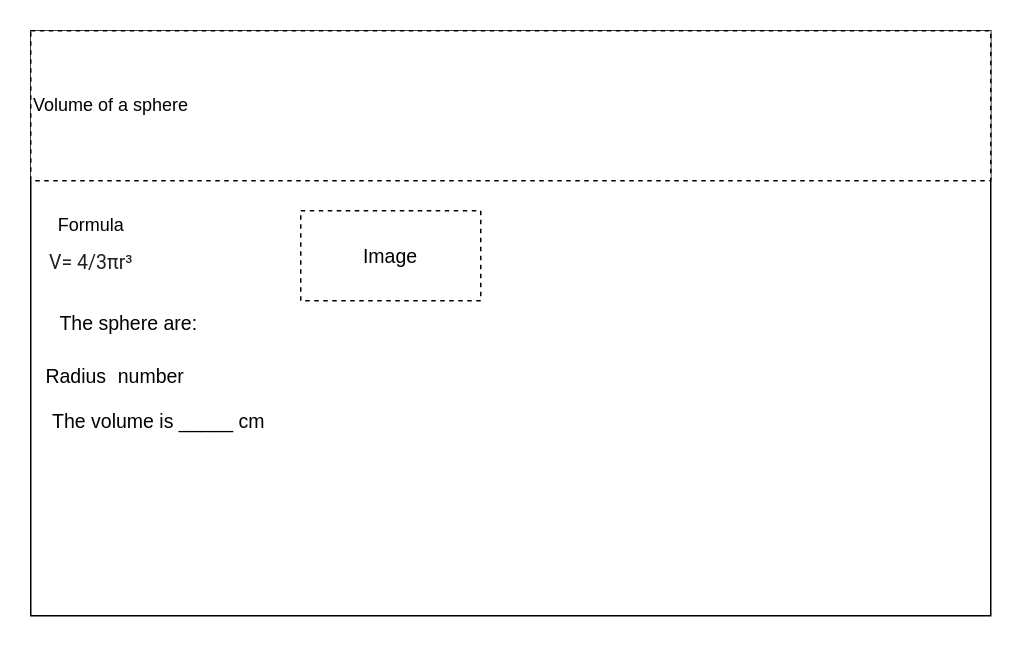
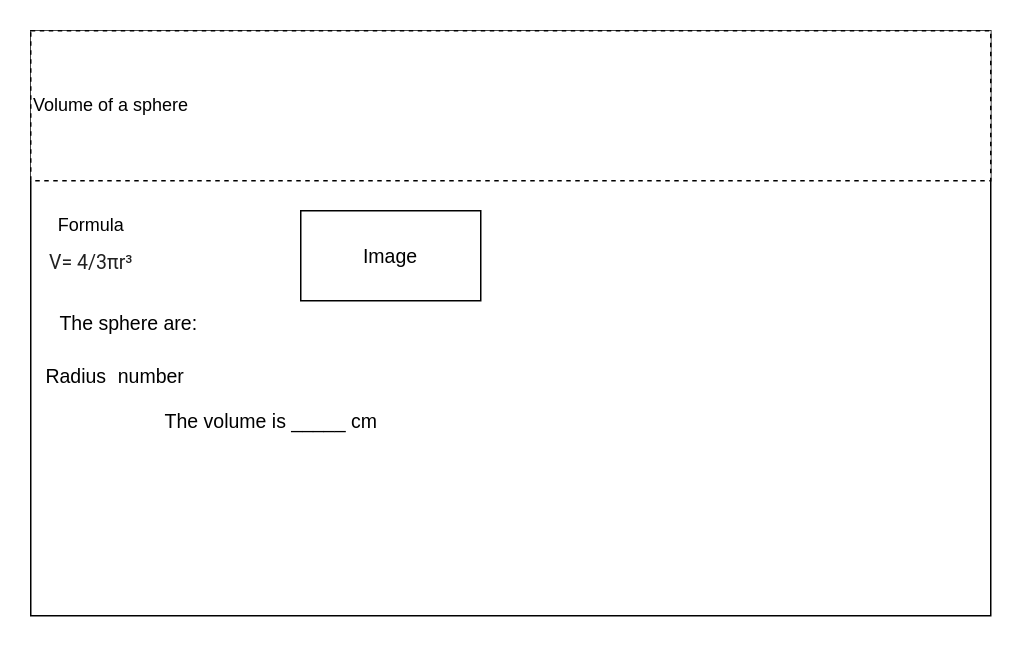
(391, 256) -> (391, 256)
(158, 421) -> (271, 421)
